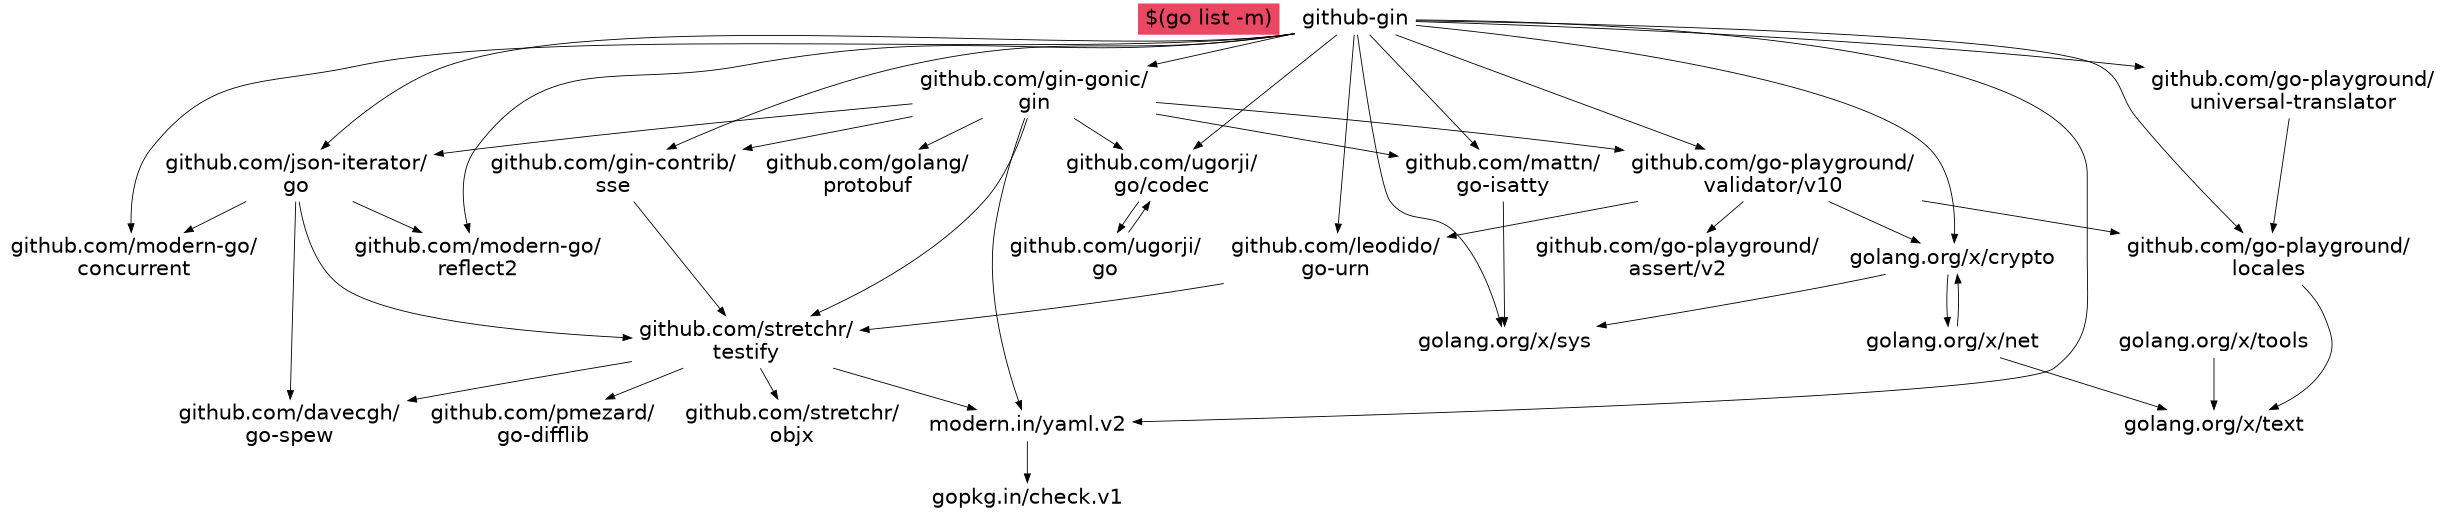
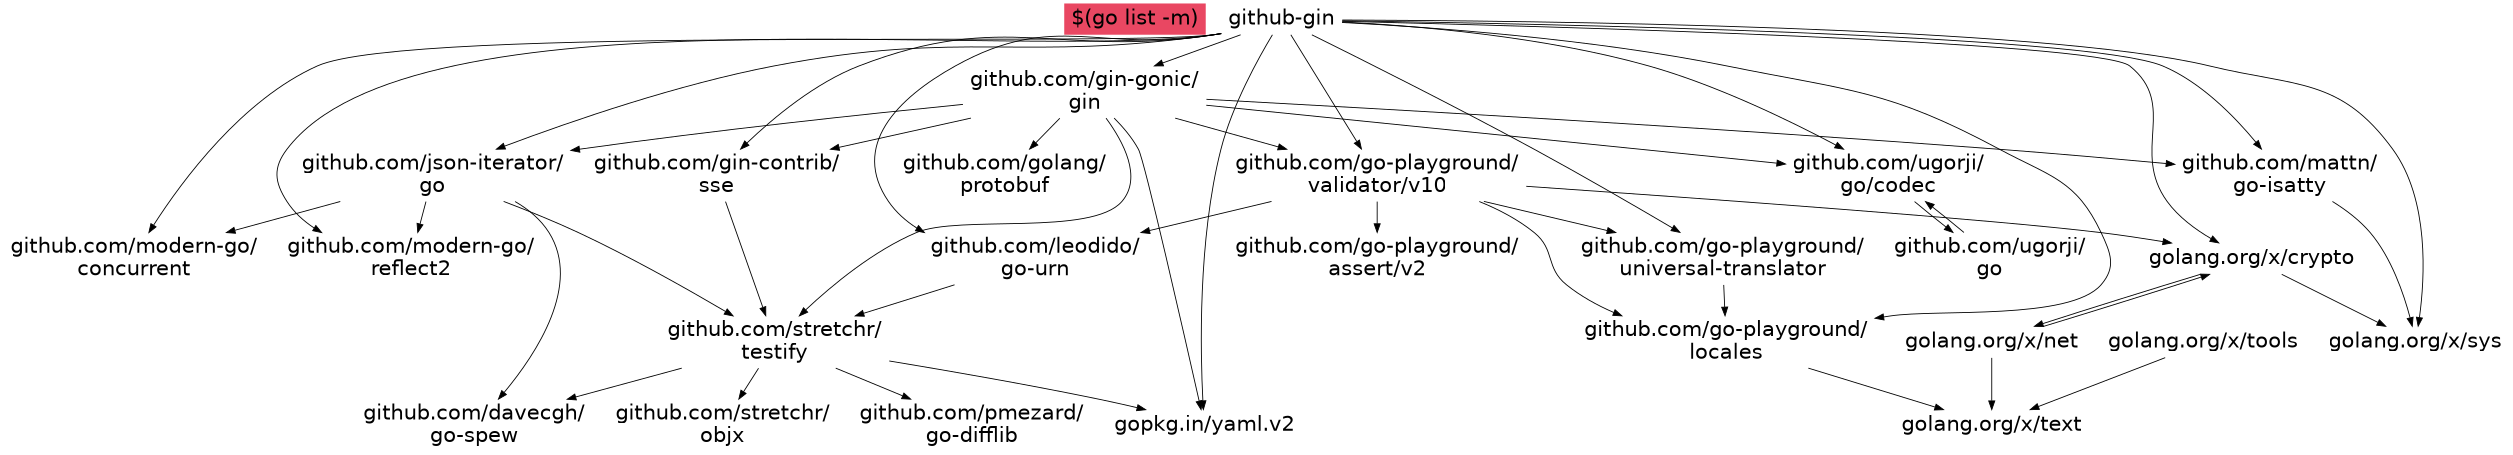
none -> (1545, 216)
(1027, 425) -> (1204, 425)
(1027, 498) -> none
